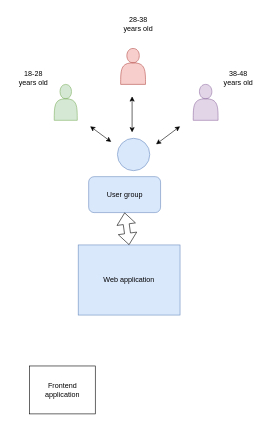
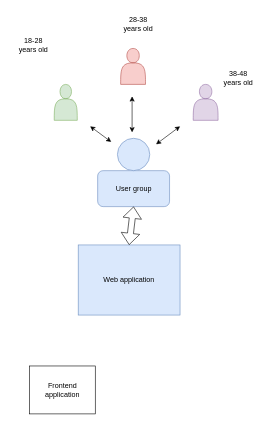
(33, 78) -> (33, 45)
(125, 195) -> (134, 189)
